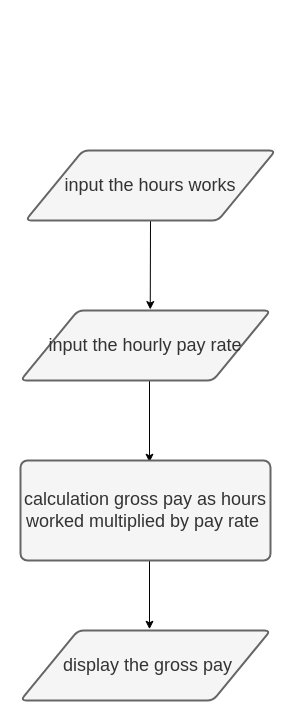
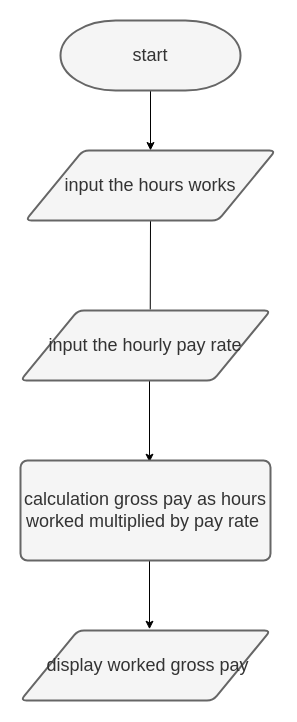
none -> (151, 56)
none -> (151, 117)
(150, 301) -> (150, 304)
(146, 666) -> (146, 666)
